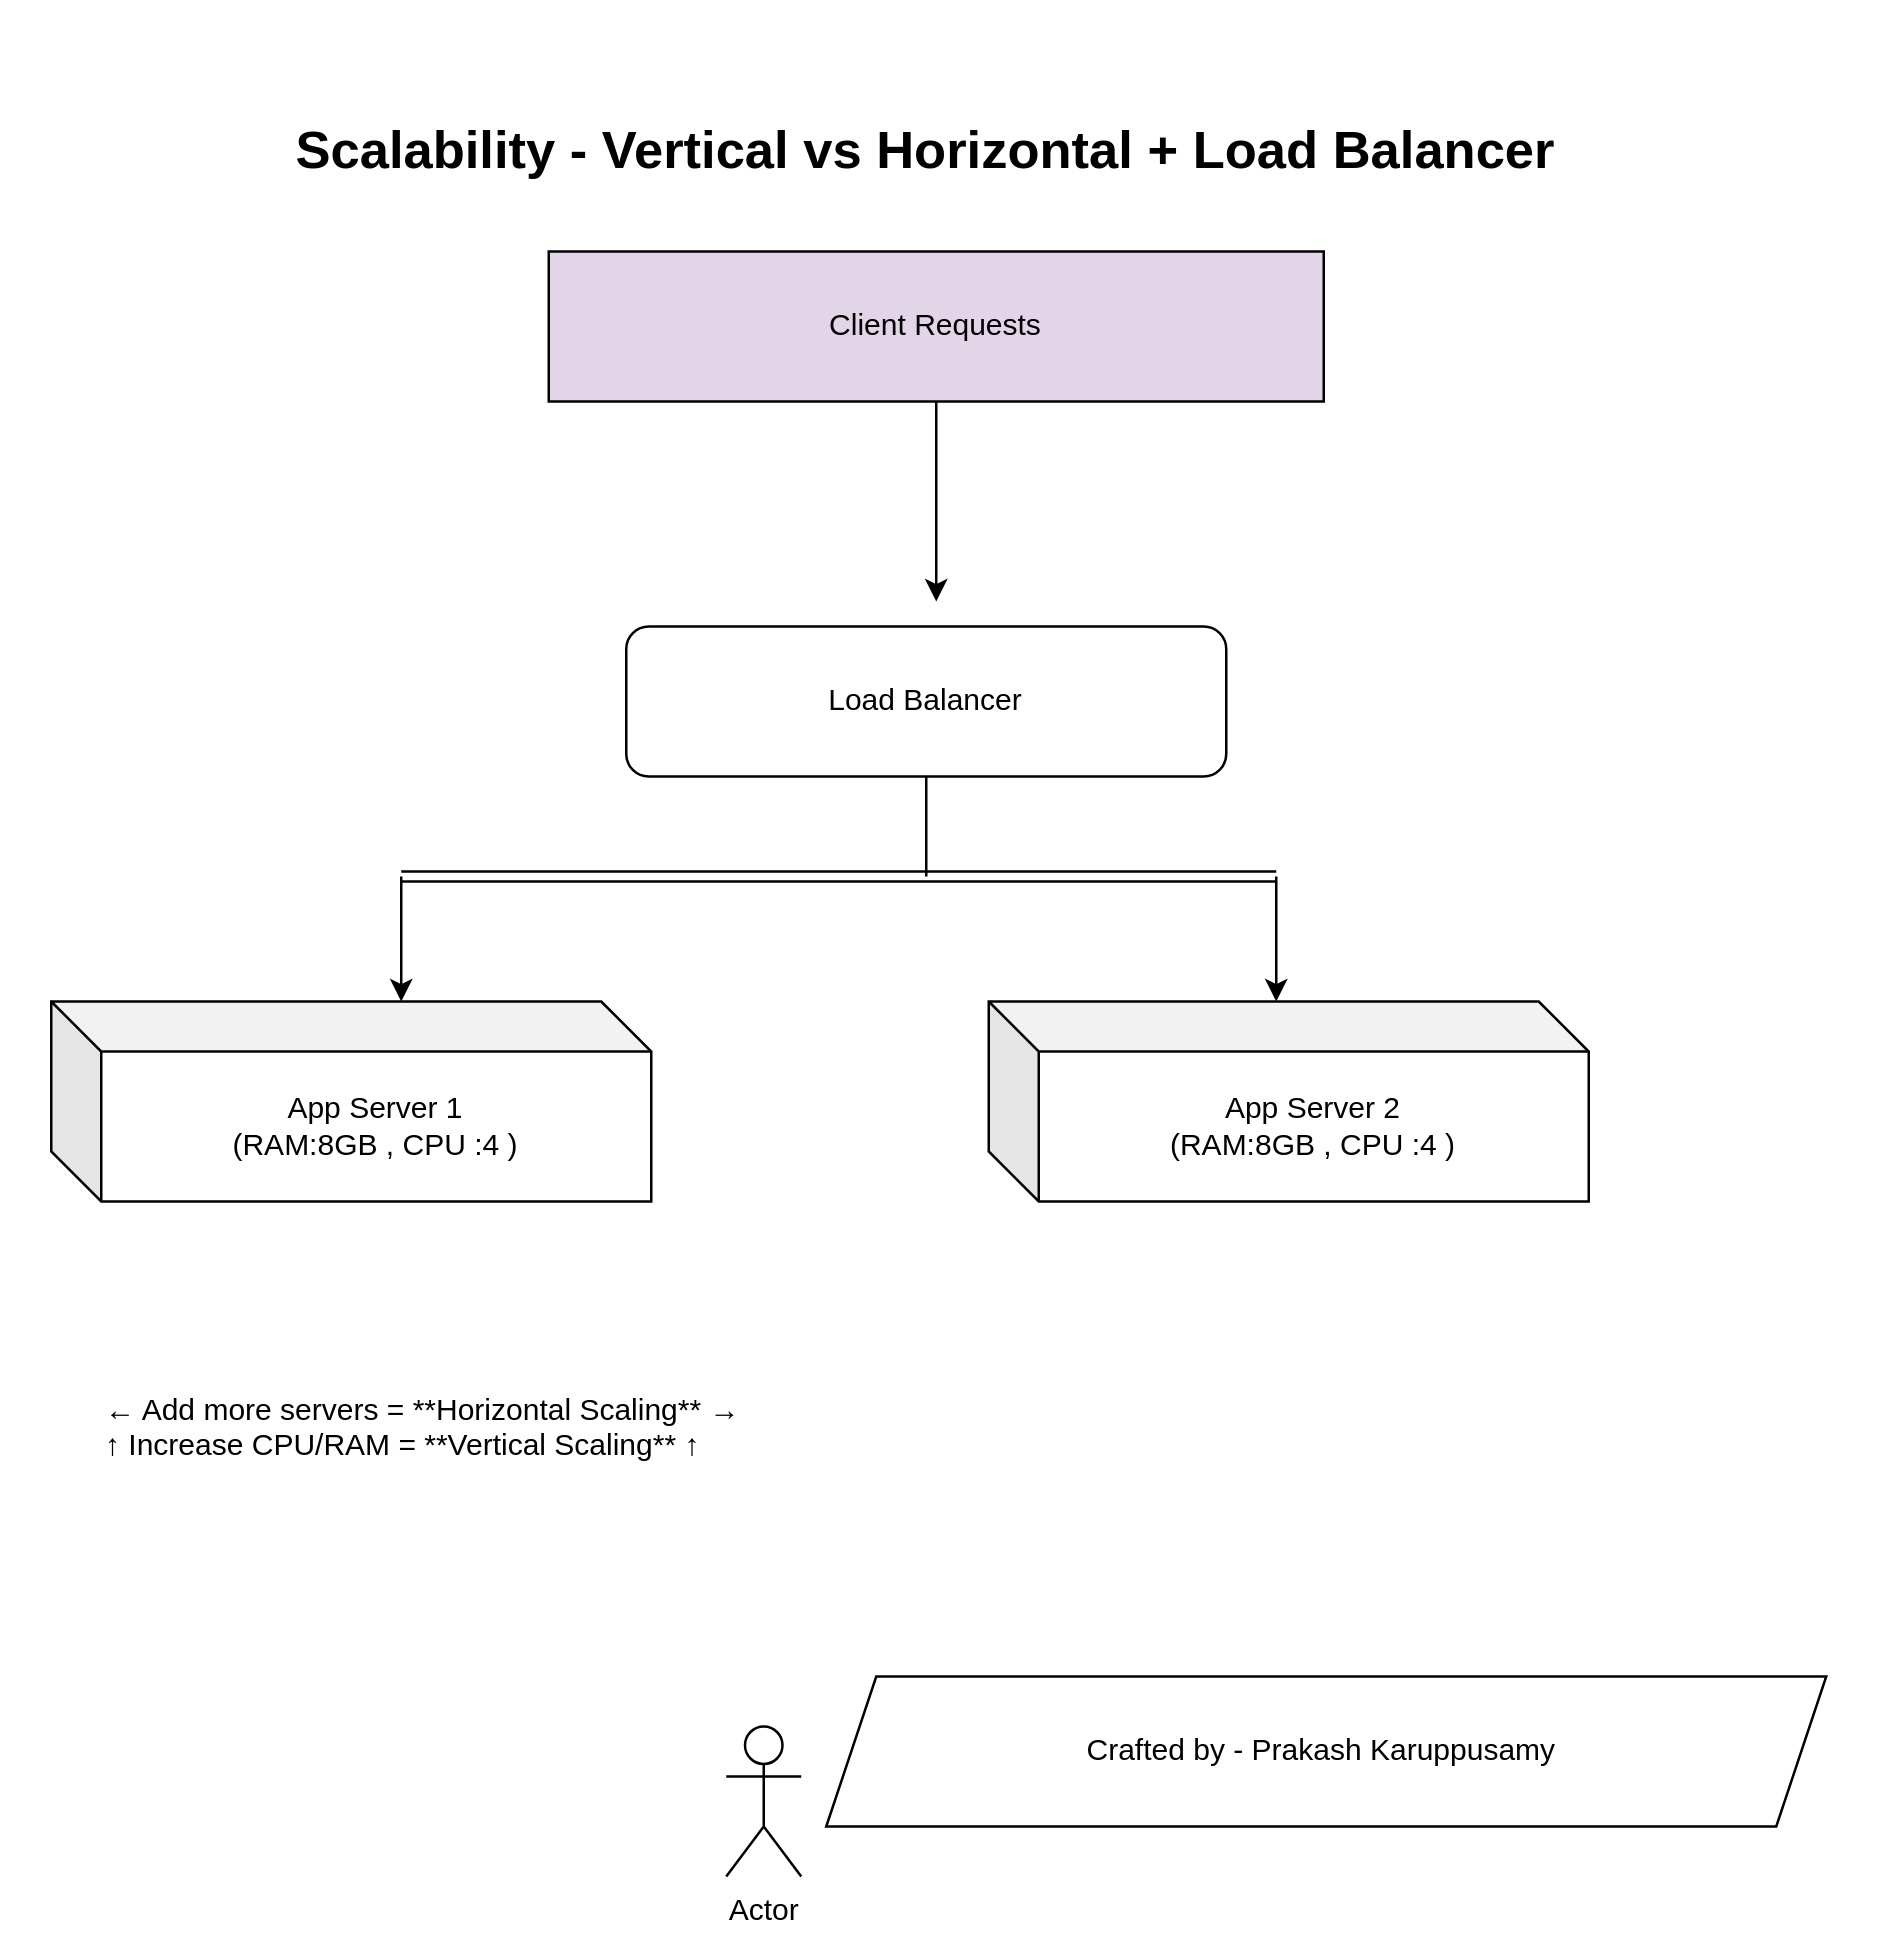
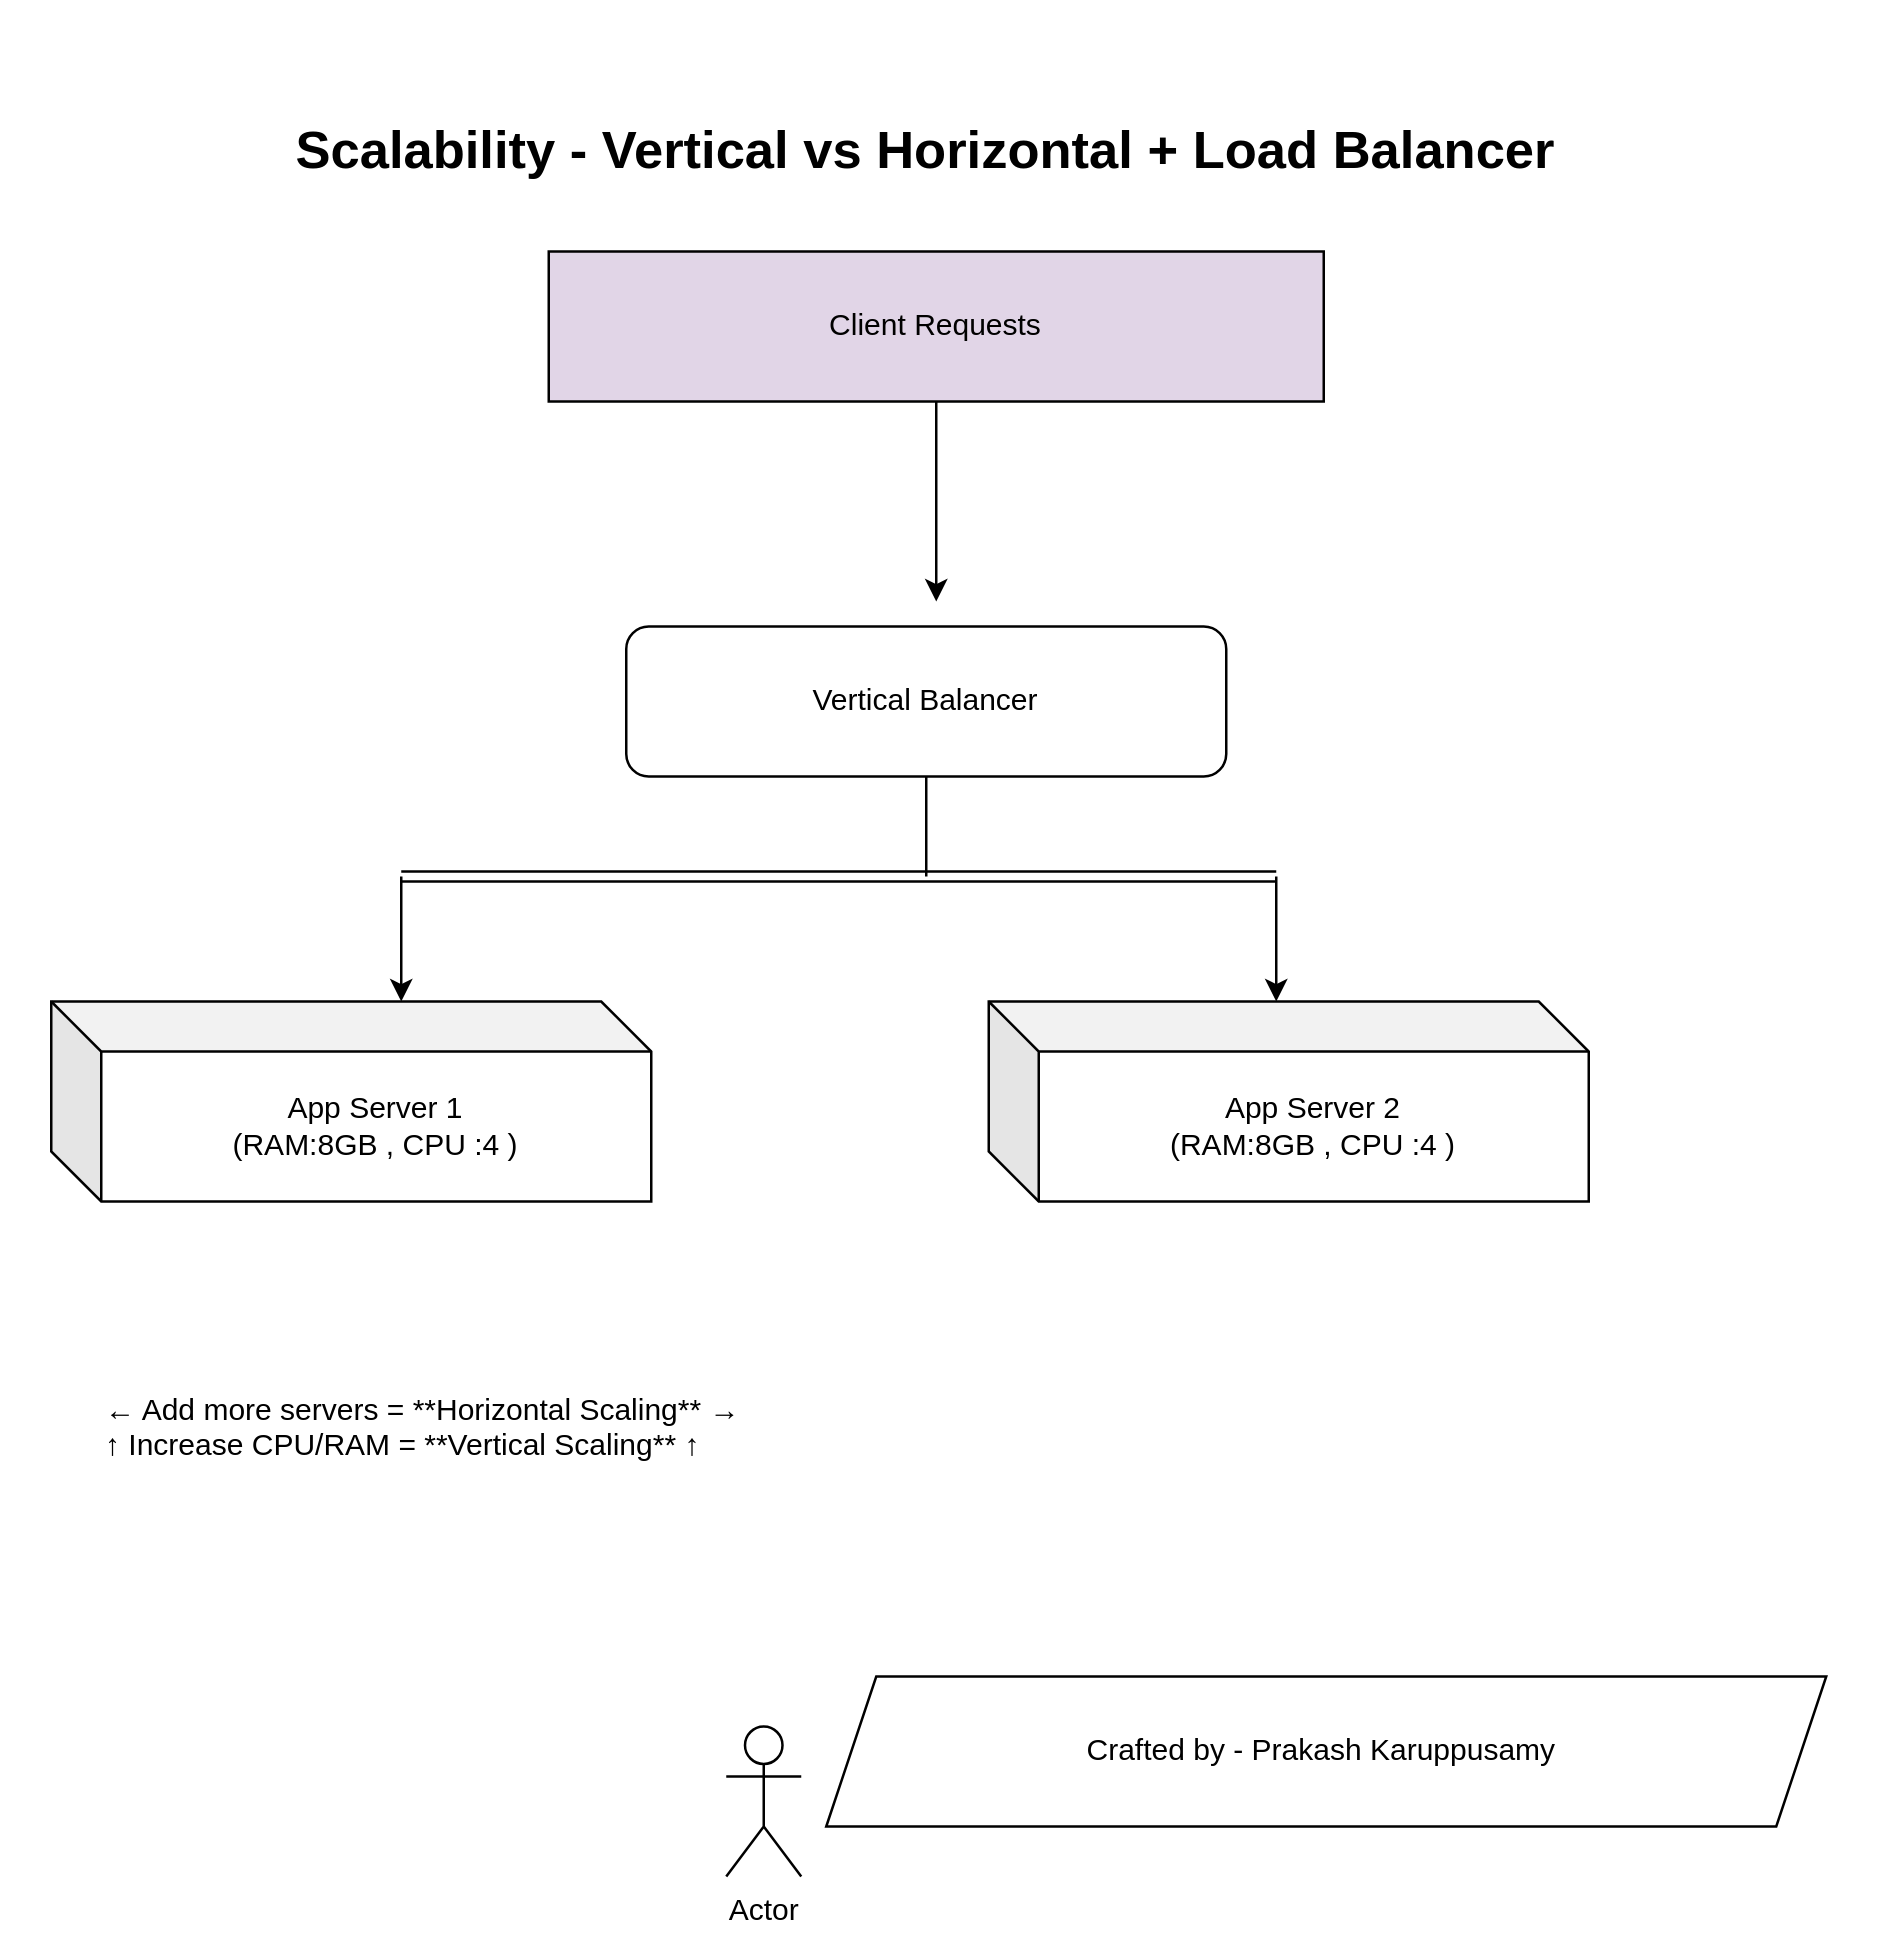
(926, 701) -> (926, 701)
